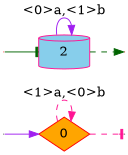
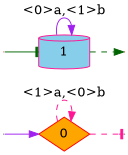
(64, 52) -> (64, 52)
